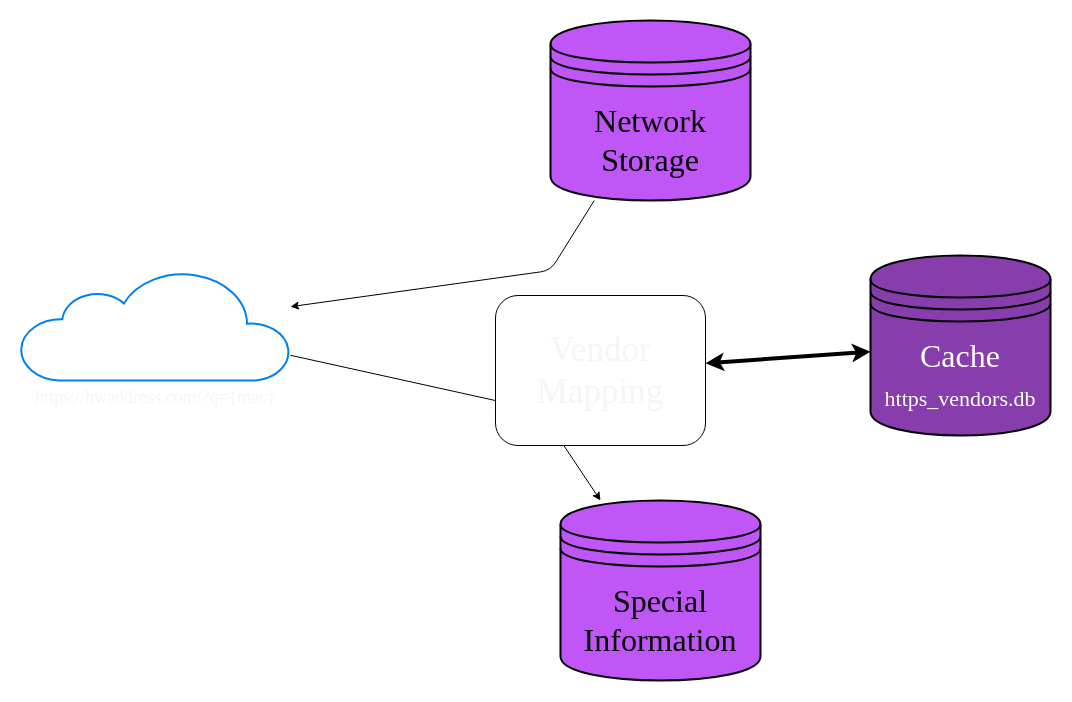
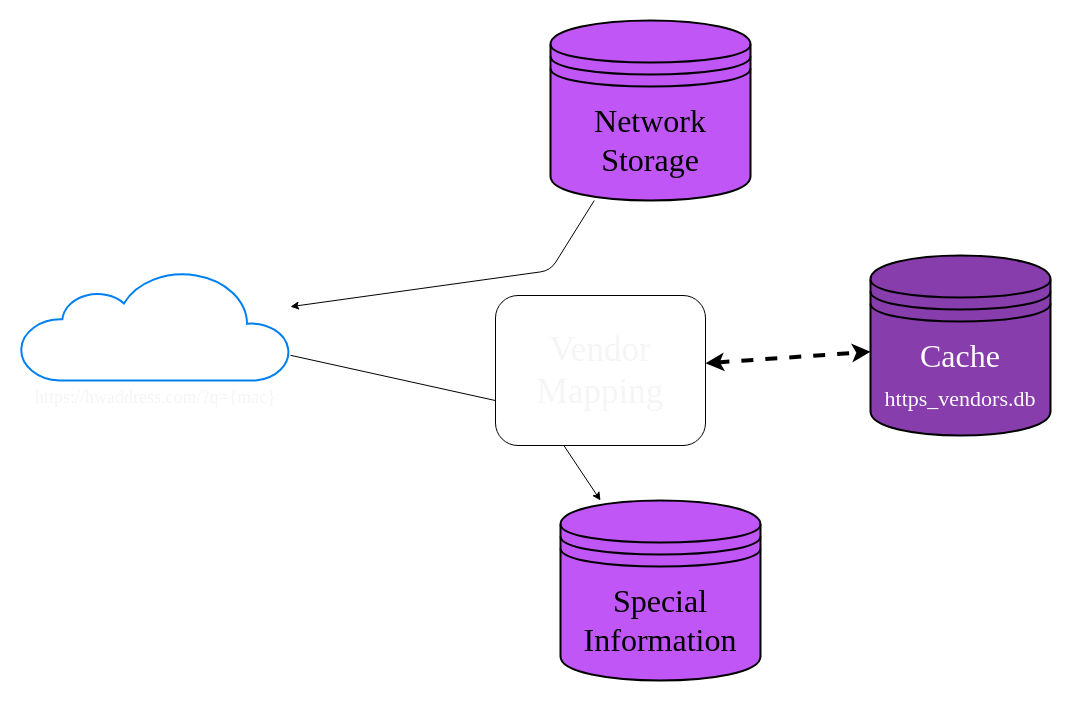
(734, 361) -> (734, 361)
